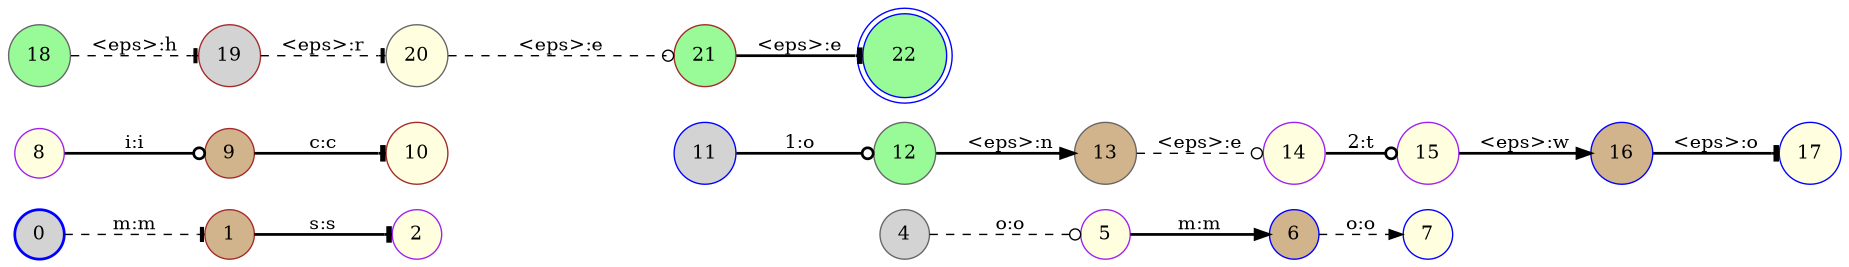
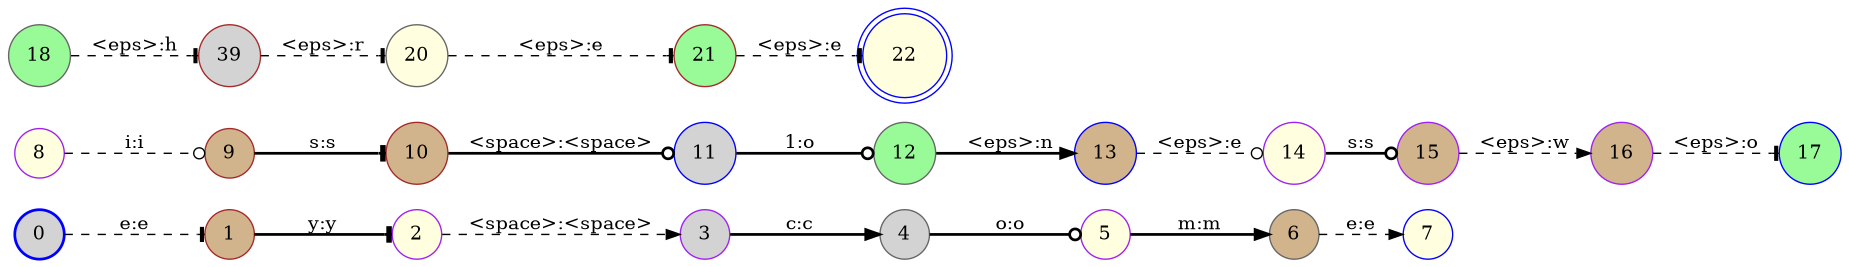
(230, 56) -> (230, 56)
(557, 56) -> (557, 56)
(796, 56) -> (796, 56)
(905, 56) -> (905, 56)
(323, 143) -> (323, 143)
(1361, 143) -> (1361, 143)
(129, 153) -> (129, 153)
(417, 153) -> (417, 153)
none -> (555, 153)
(1105, 153) -> (1105, 153)
(1428, 153) -> (1428, 153)
(1518, 153) -> (1518, 153)
(1622, 153) -> (1622, 153)
(1712, 153) -> (1712, 153)
(1810, 153) -> (1810, 153)
(135, 224) -> (135, 224)
(323, 224) -> (323, 224)
(1361, 224) -> (1361, 224)
none -> (705, 234)
(1000, 234) -> (1000, 234)
(1294, 234) -> (1294, 234)
